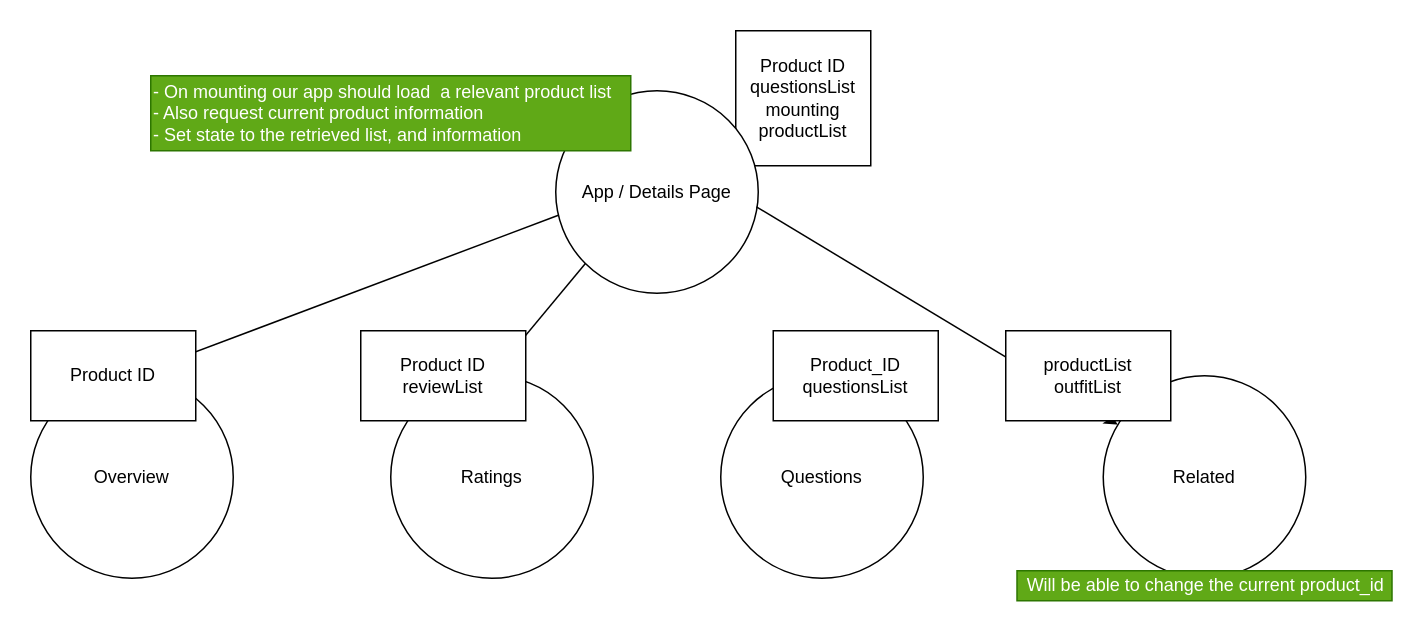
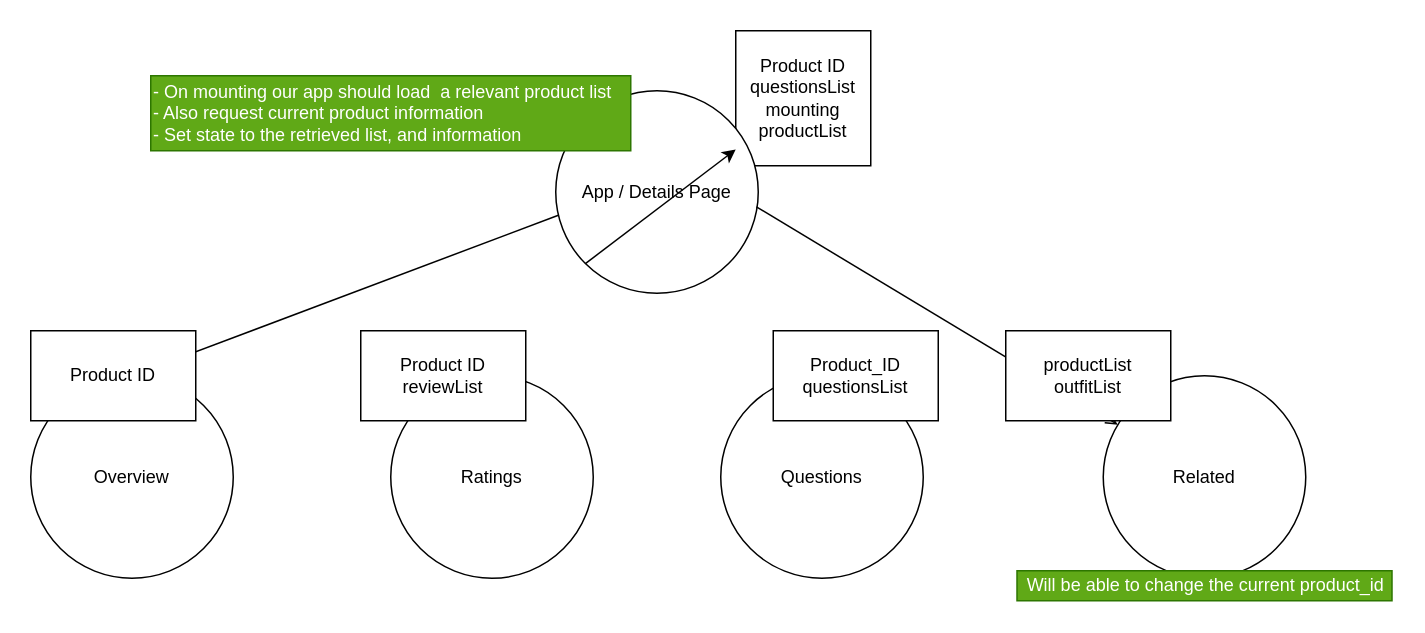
(556, 299) -> (656, 210)
(1109, 419) -> (1111, 420)
